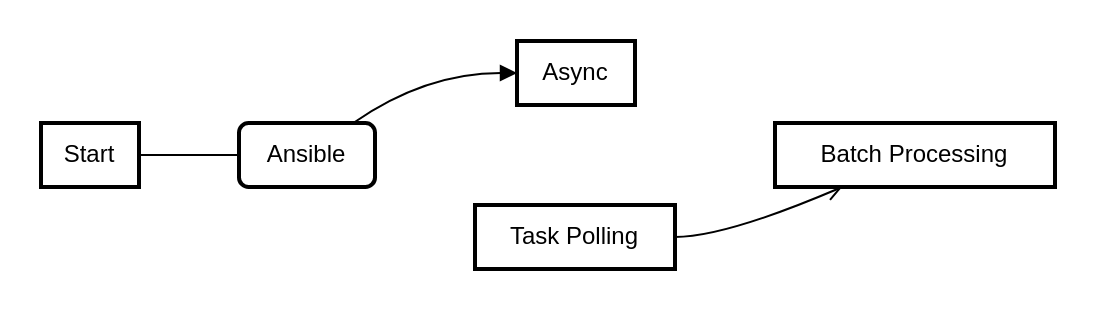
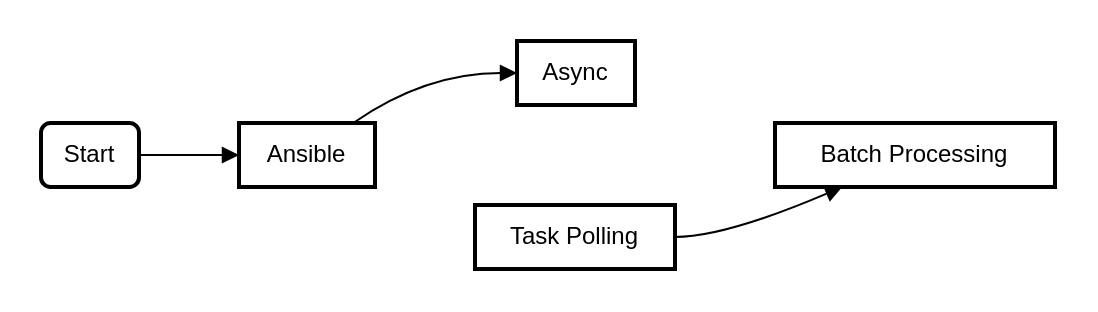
(90, 155) -> (90, 155)
(228, 155) -> (221, 155)
(307, 155) -> (307, 155)
(830, 192) -> (826, 194)
